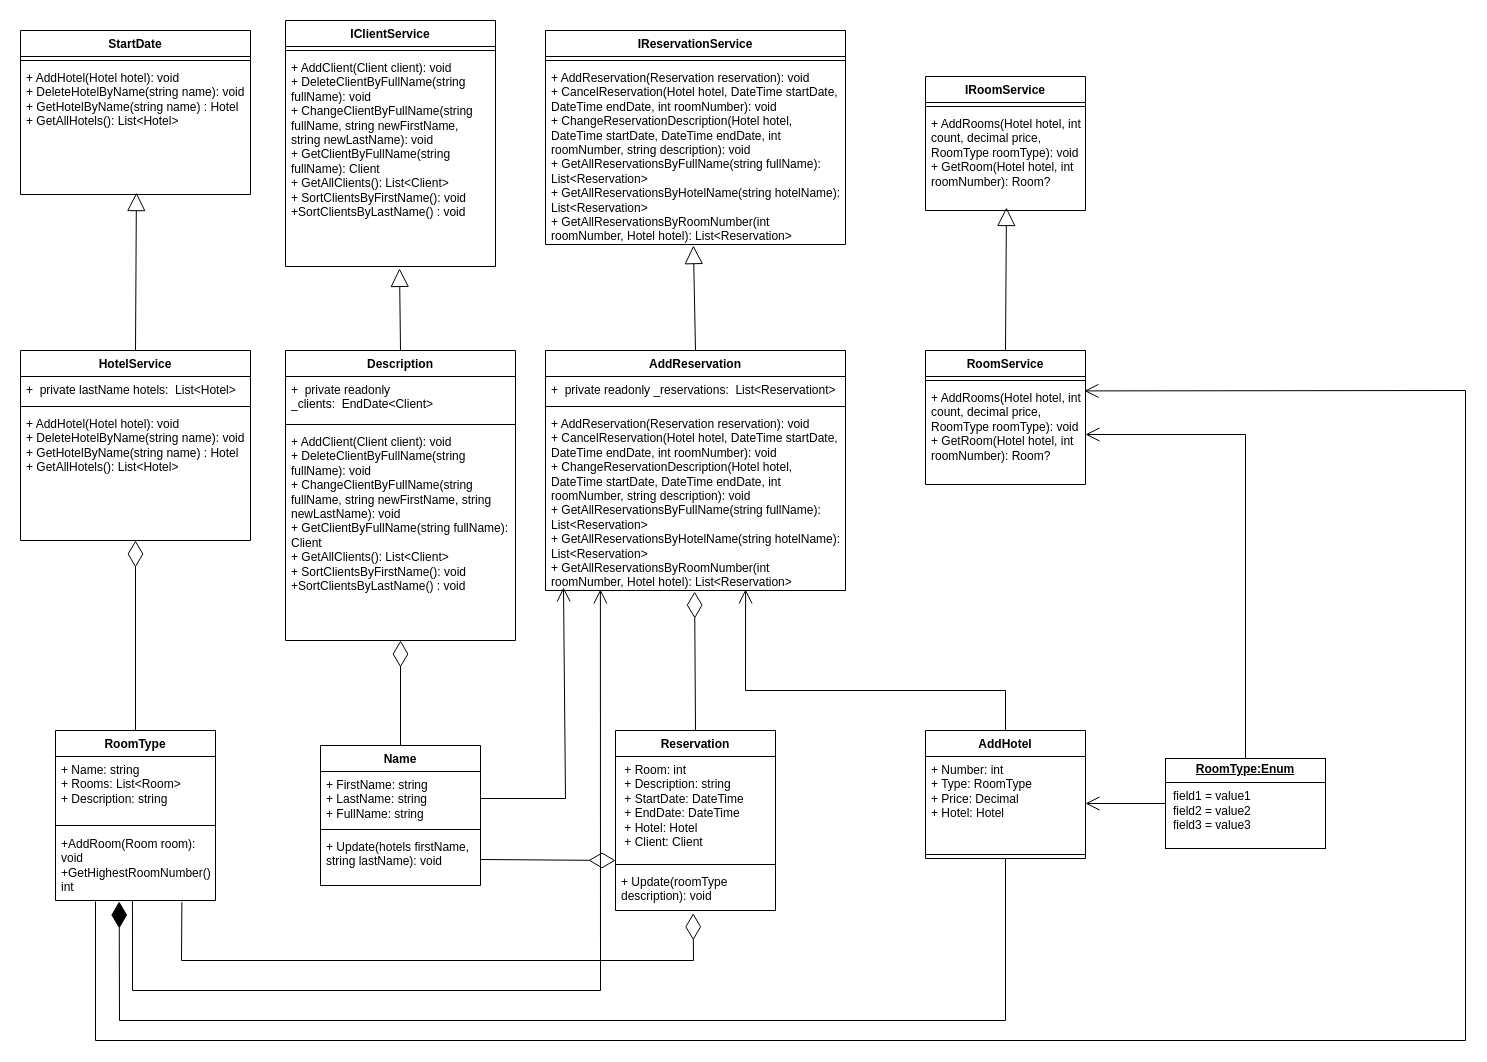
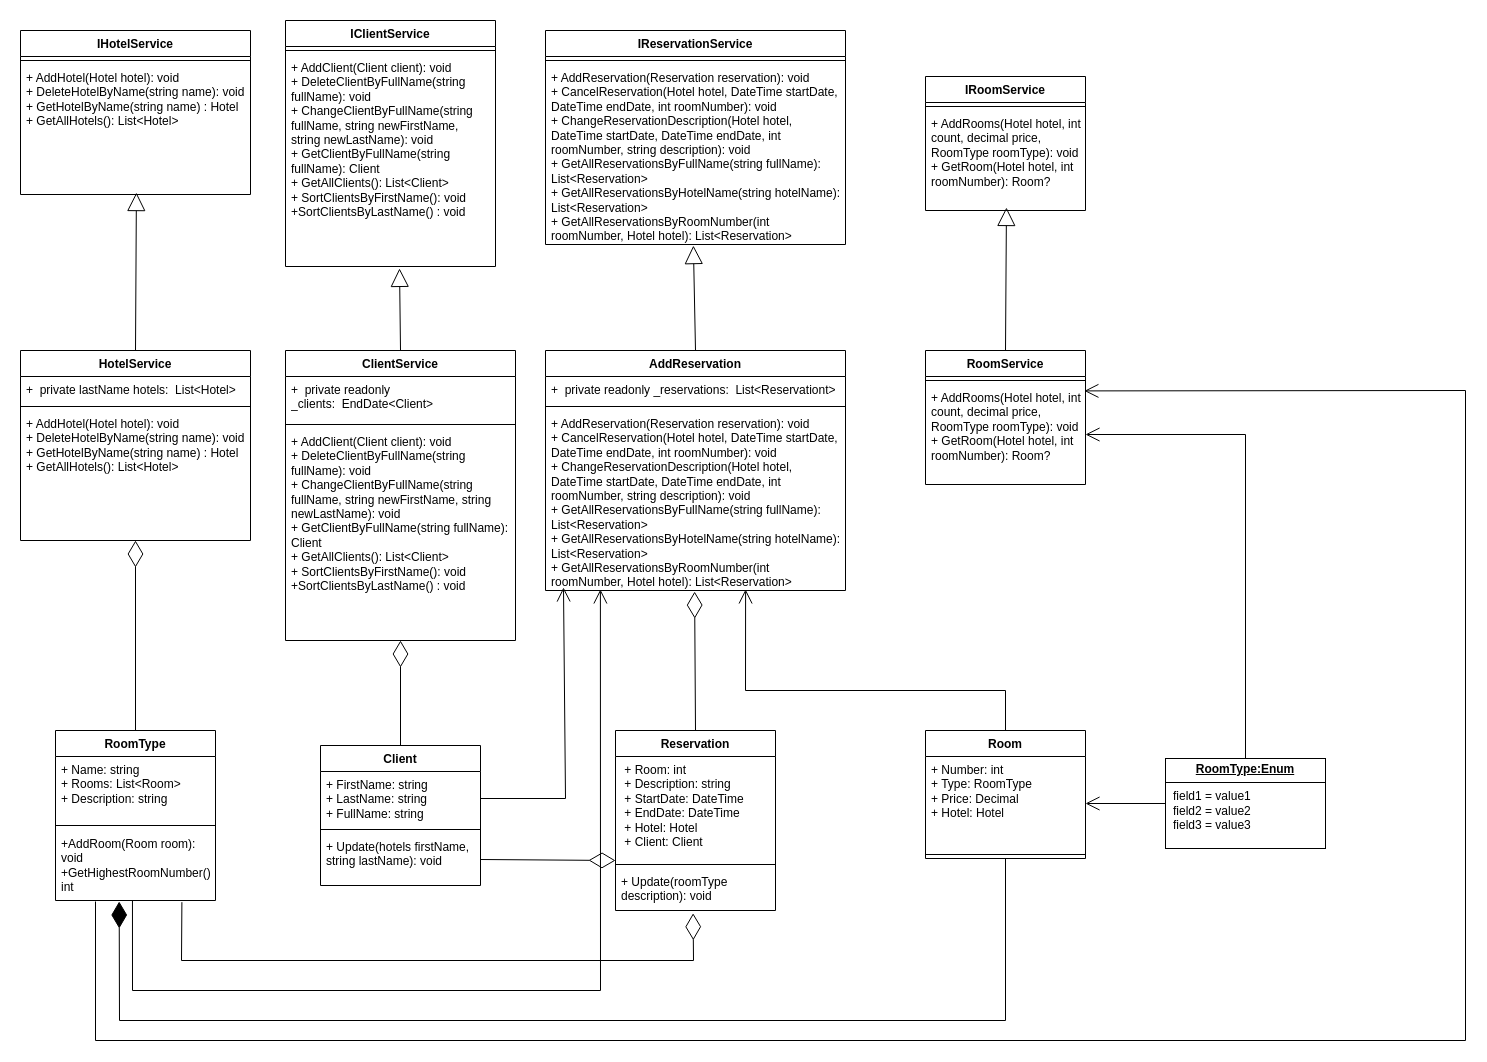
(136, 45) -> (136, 45)
(401, 365) -> (401, 365)
(1006, 745) -> (1006, 745)
(401, 760) -> (401, 760)
